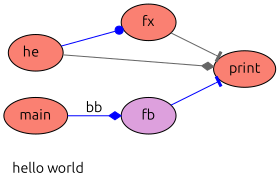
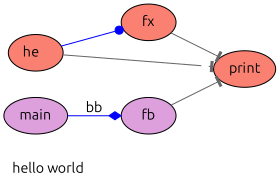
(132, 60) -> (132, 60)
(193, 94) -> (193, 94)
(36, 116) -> (36, 116)
